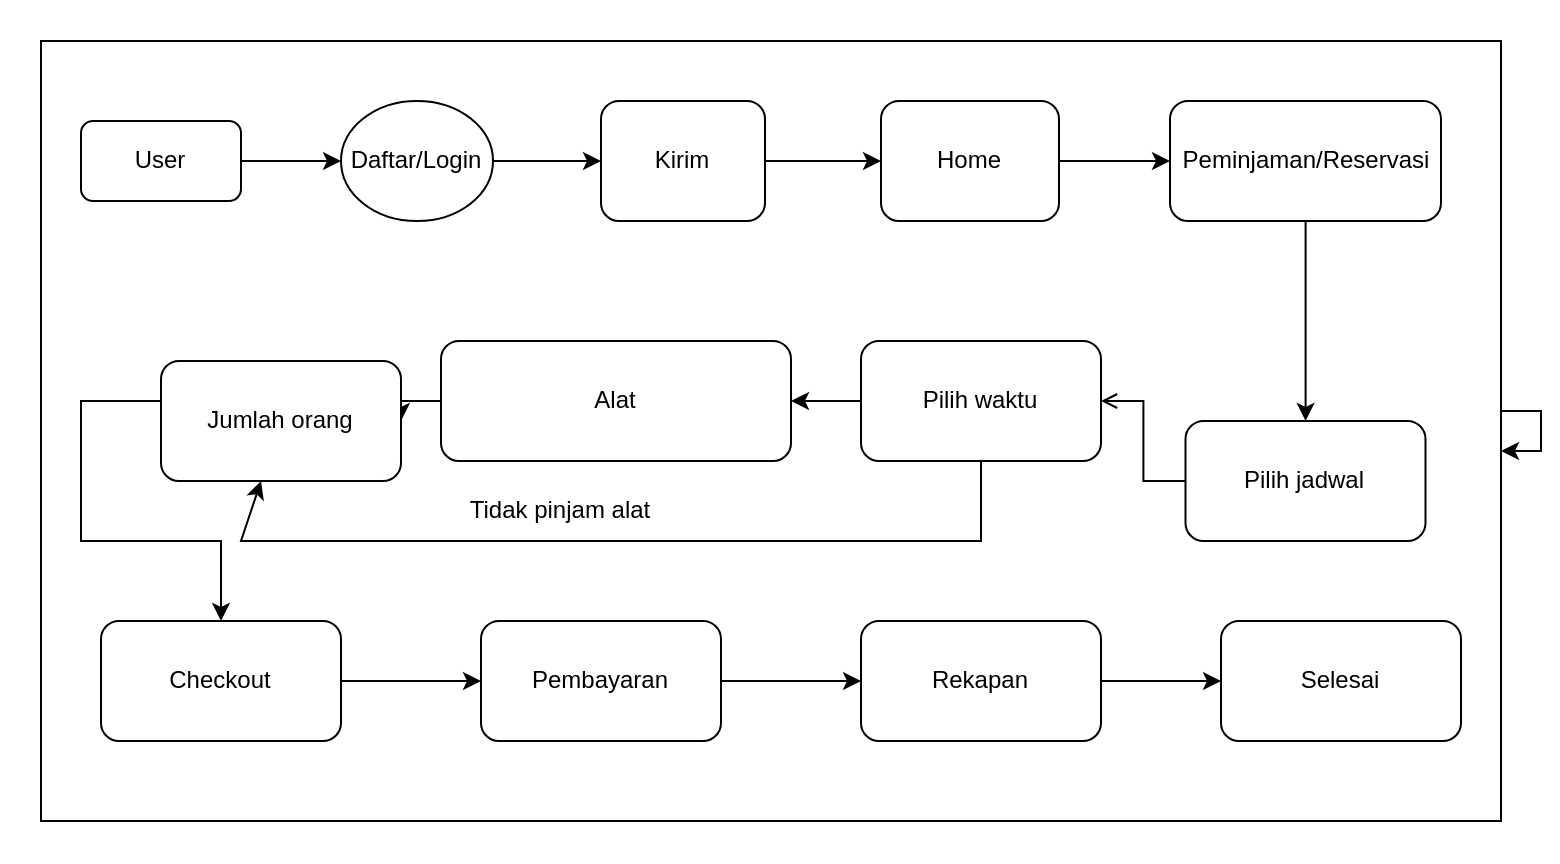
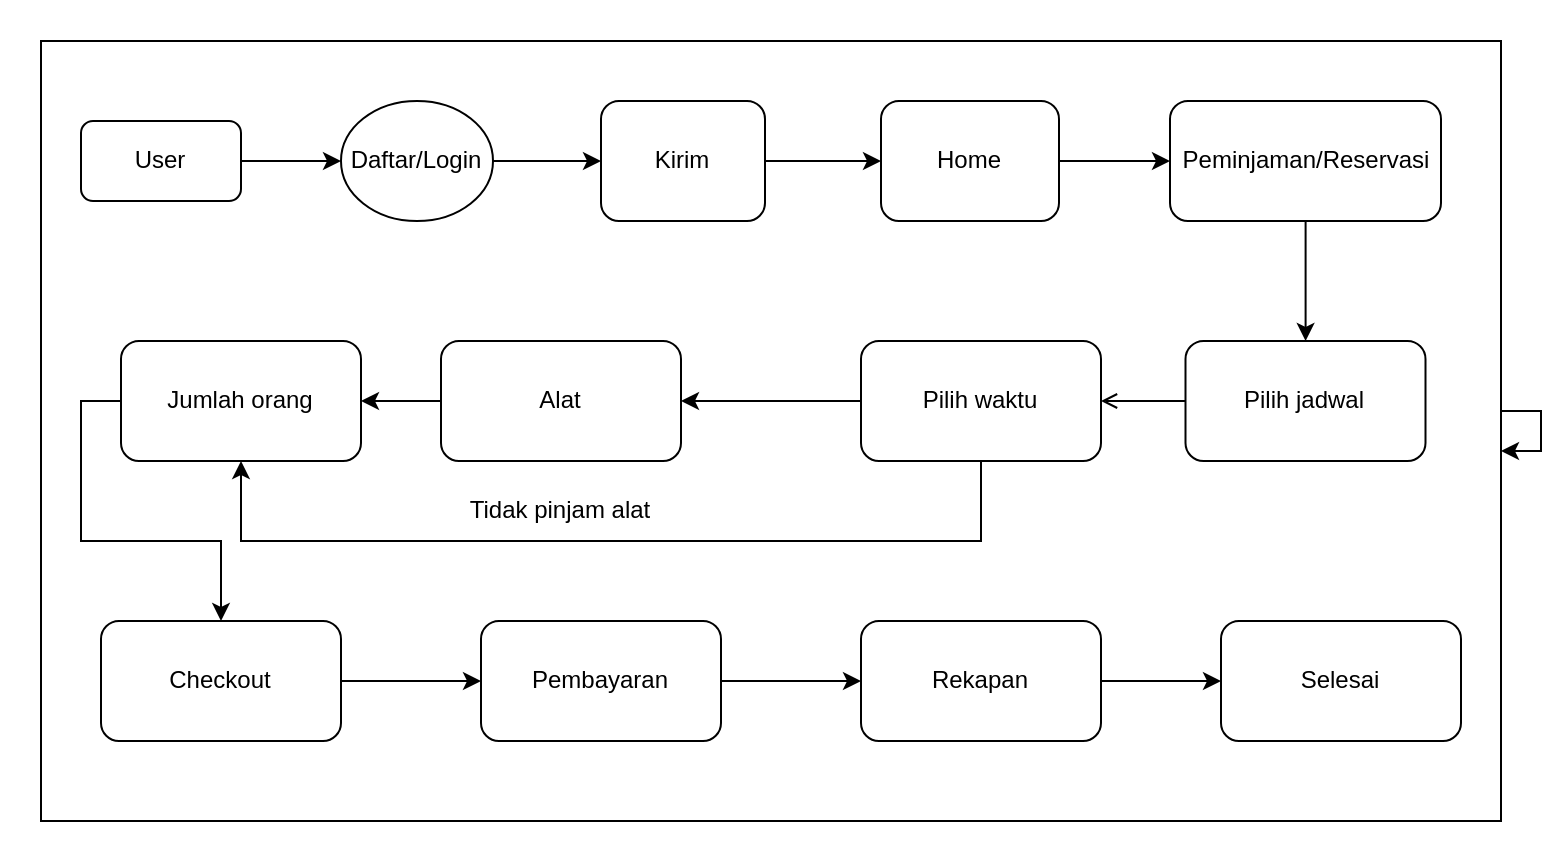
(616, 401) -> (561, 401)
(281, 421) -> (241, 401)
(1306, 481) -> (1306, 401)
